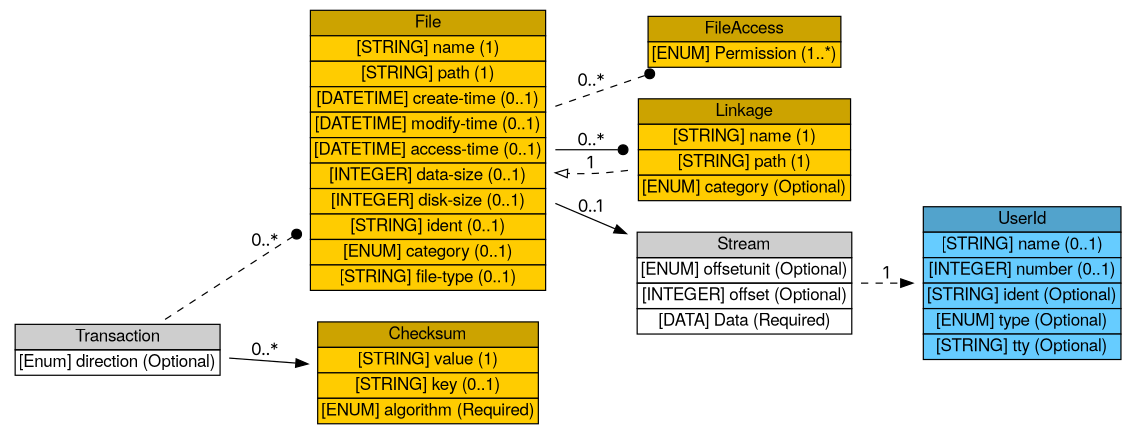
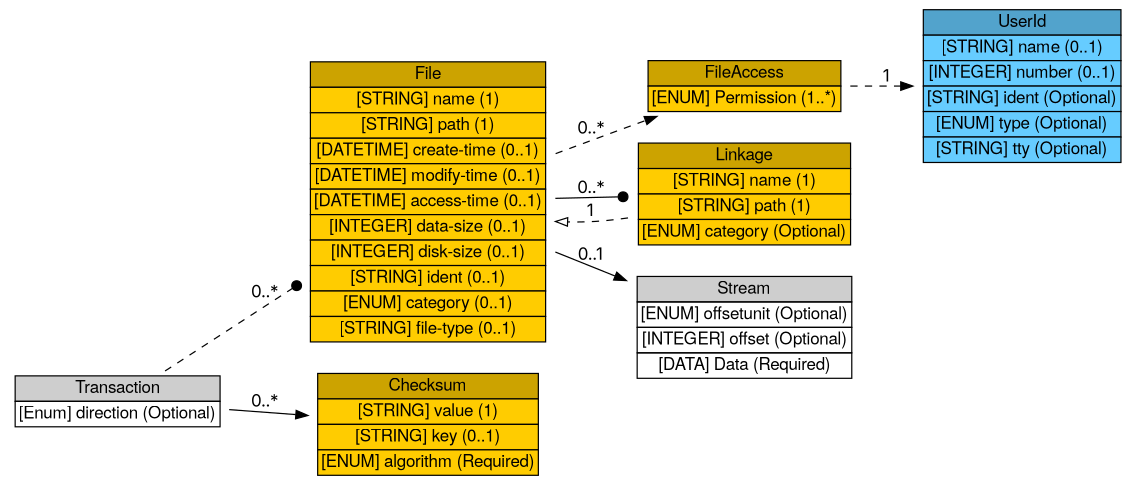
(600, 91) -> (600, 137)
(881, 283) -> (876, 86)
